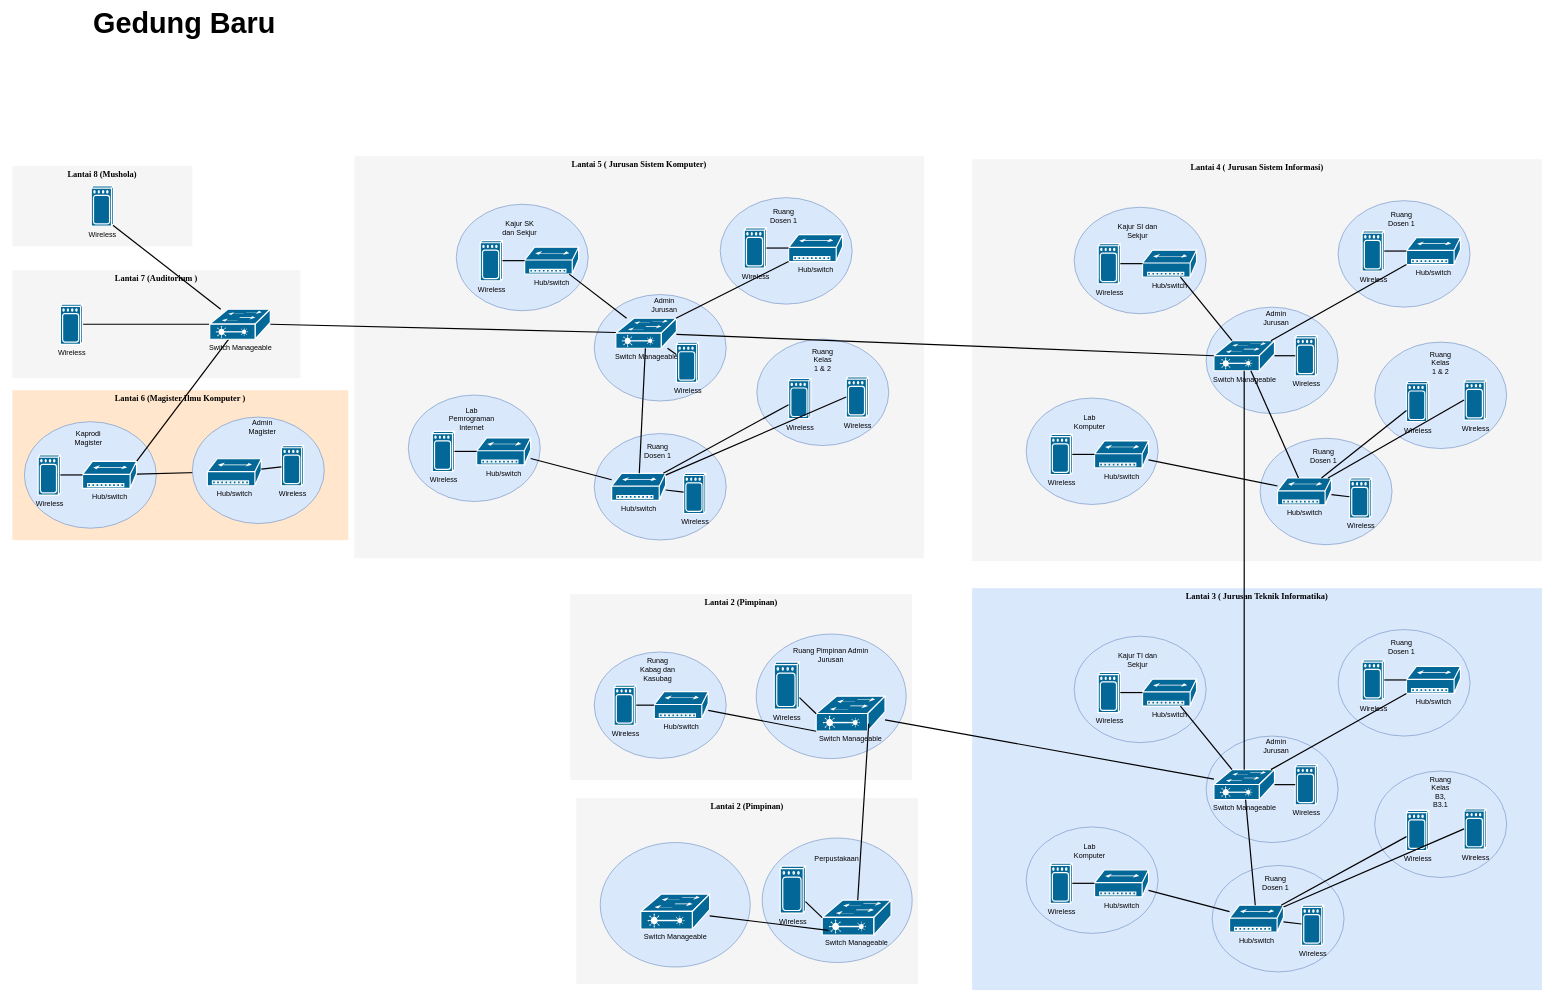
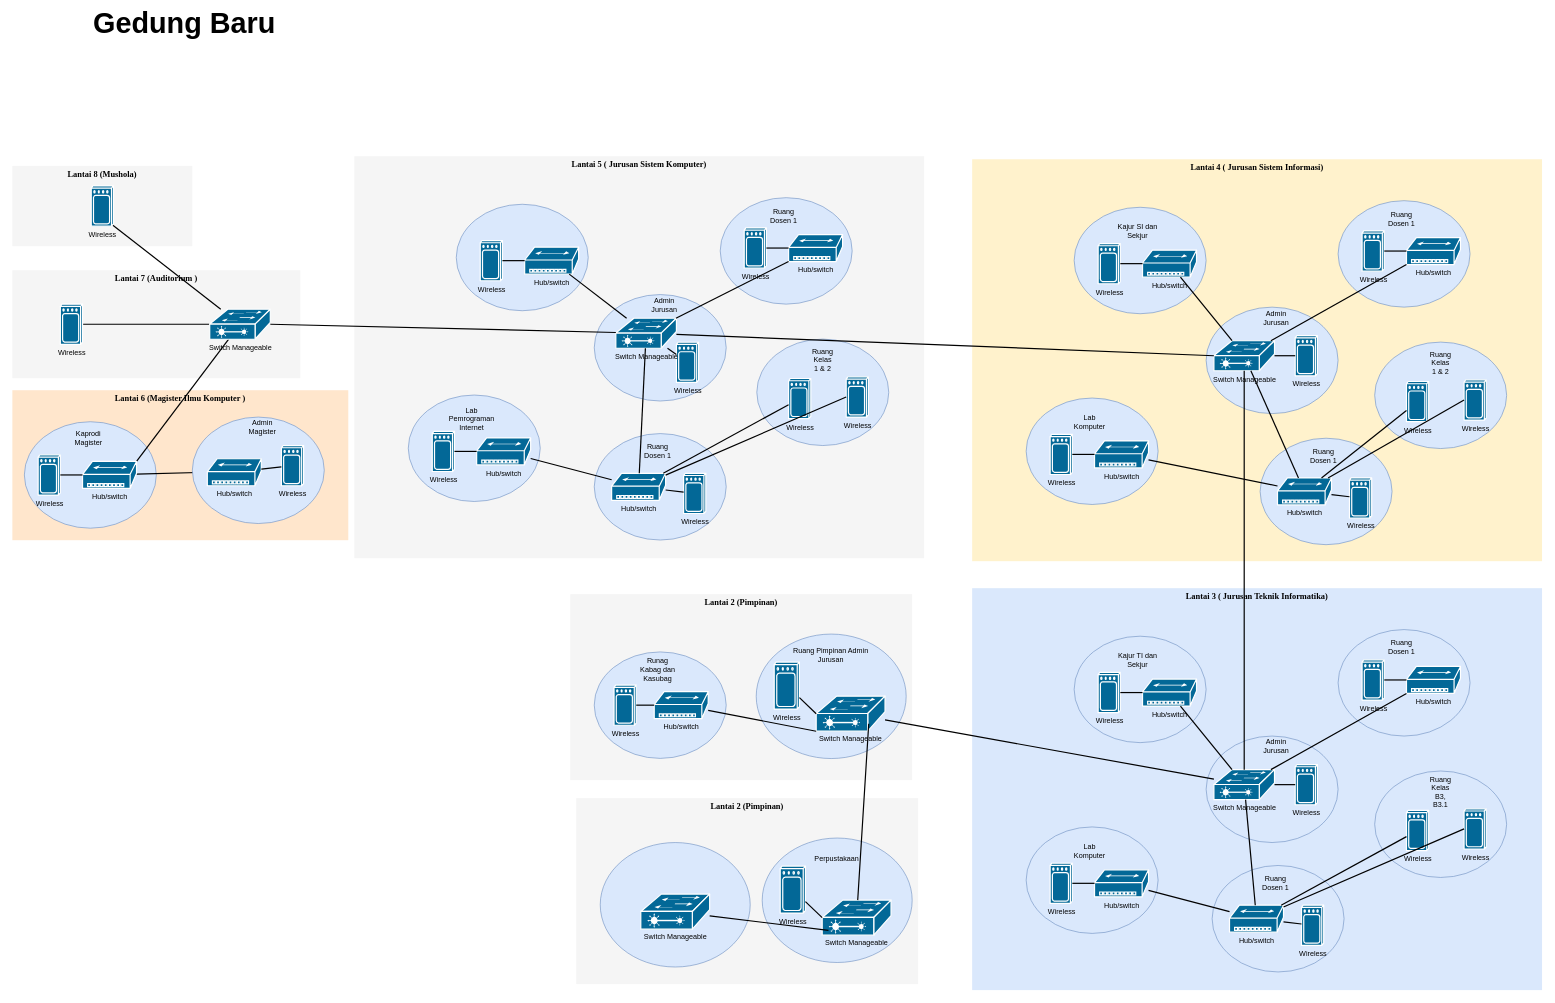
(1257, 169) -> (1257, 169)
(520, 228) -> none
